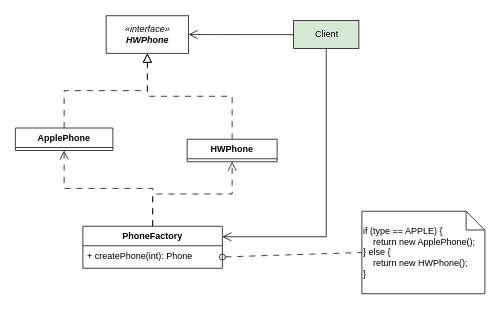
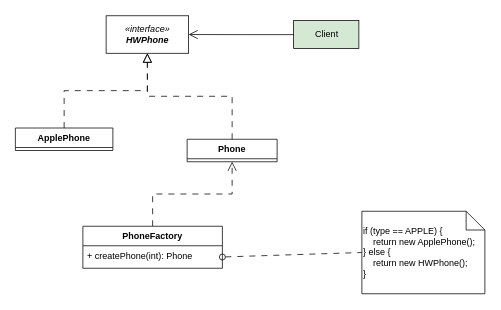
(232, 149) -> (232, 149)
(92, 188) -> none
(326, 194) -> none
